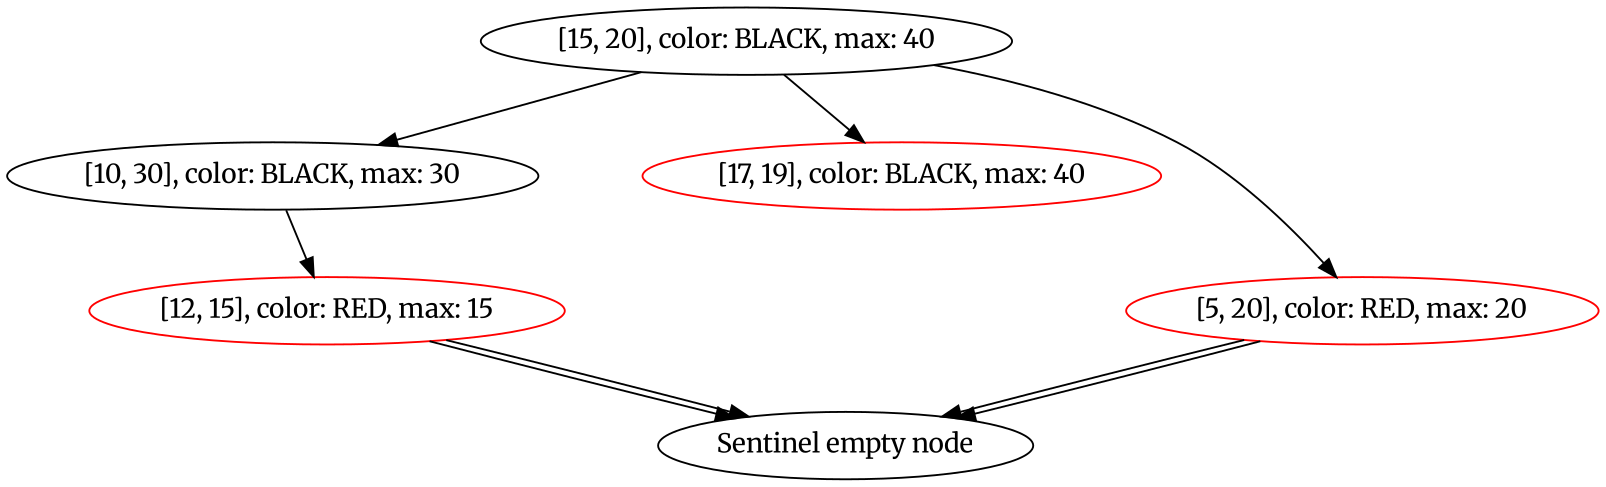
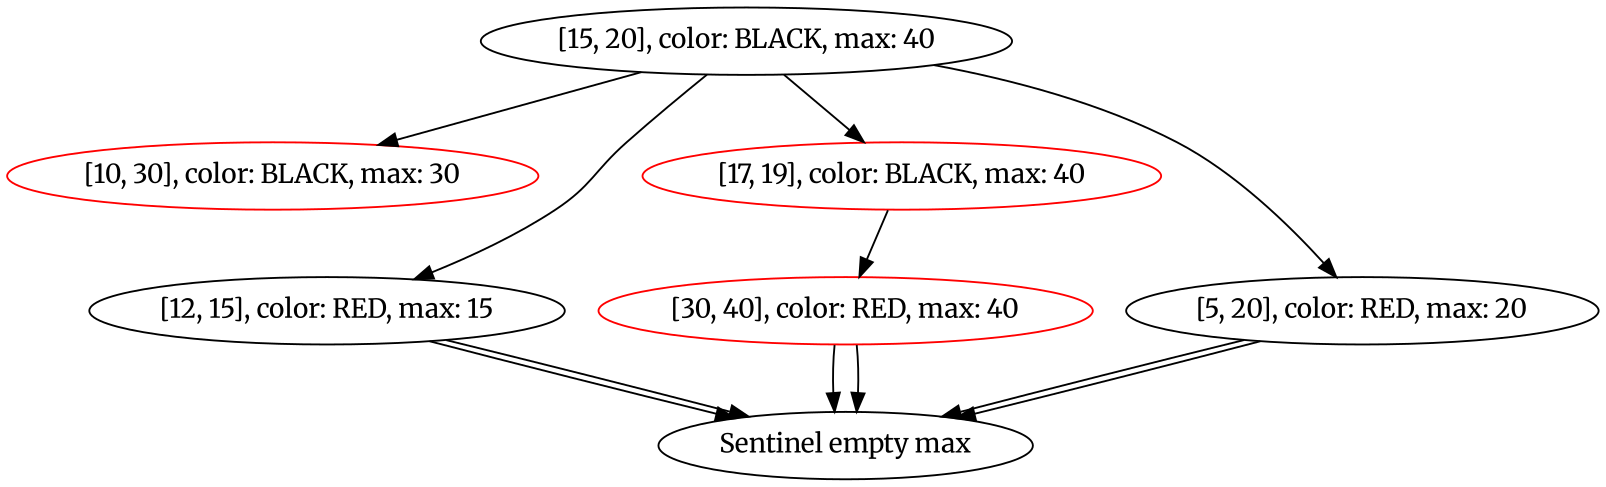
(273, 176) -> (273, 176)
(296, 235) -> (581, 190)
(327, 311) -> (327, 311)
none -> (846, 311)
(1362, 311) -> (1362, 311)
(846, 446) -> (846, 446)
